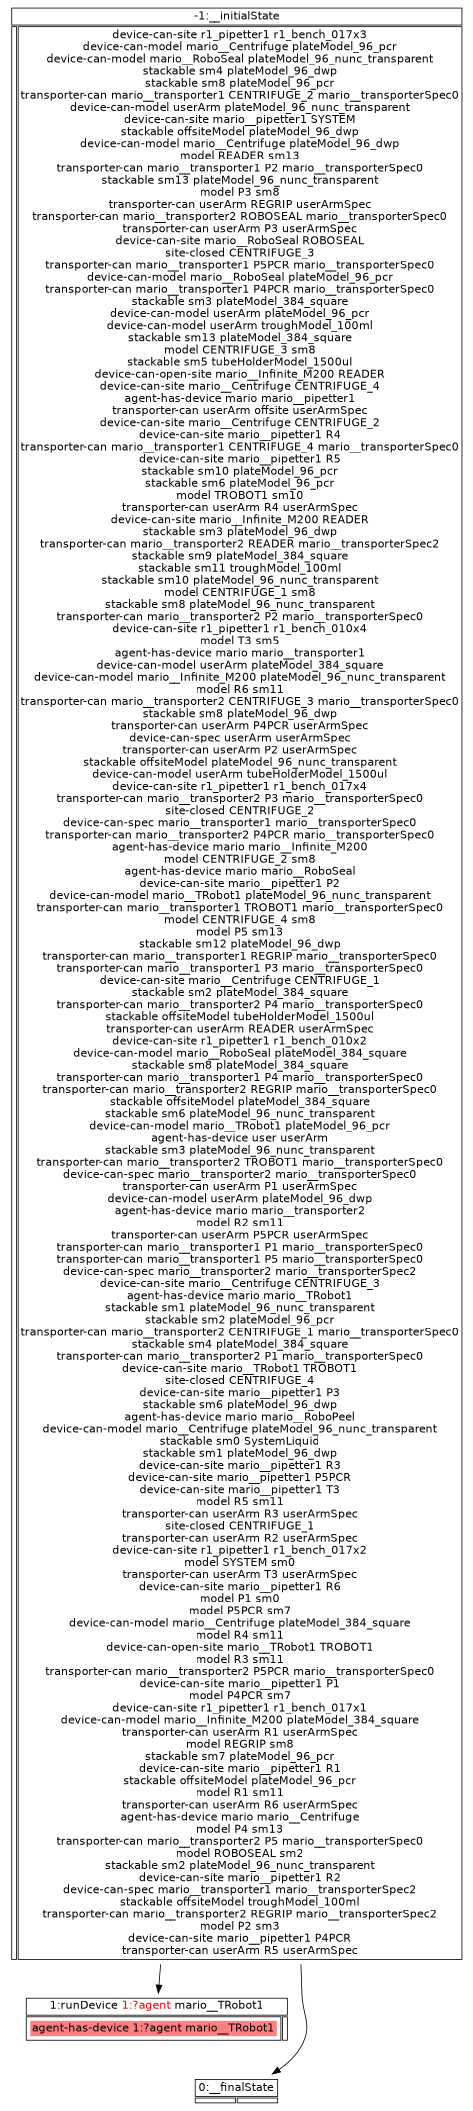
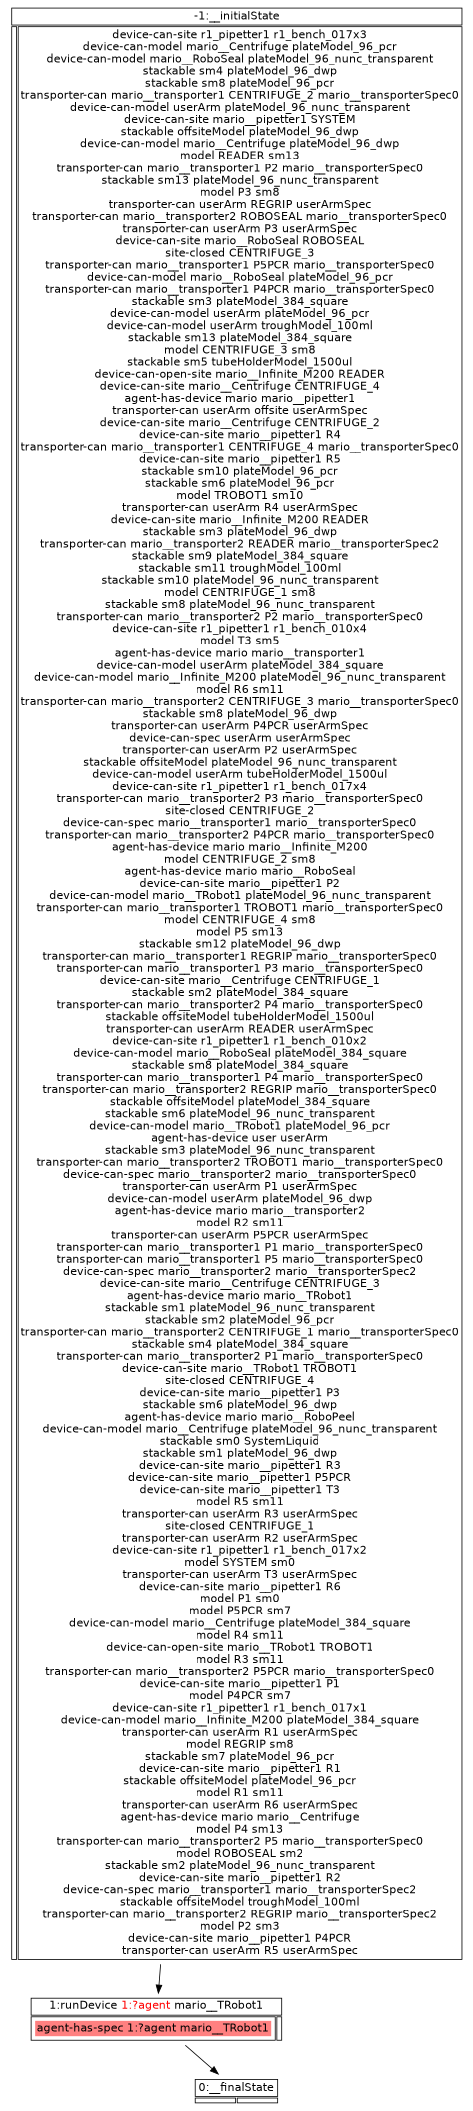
(306, 2022) -> (199, 2057)
(154, 2028) -> (153, 2028)
